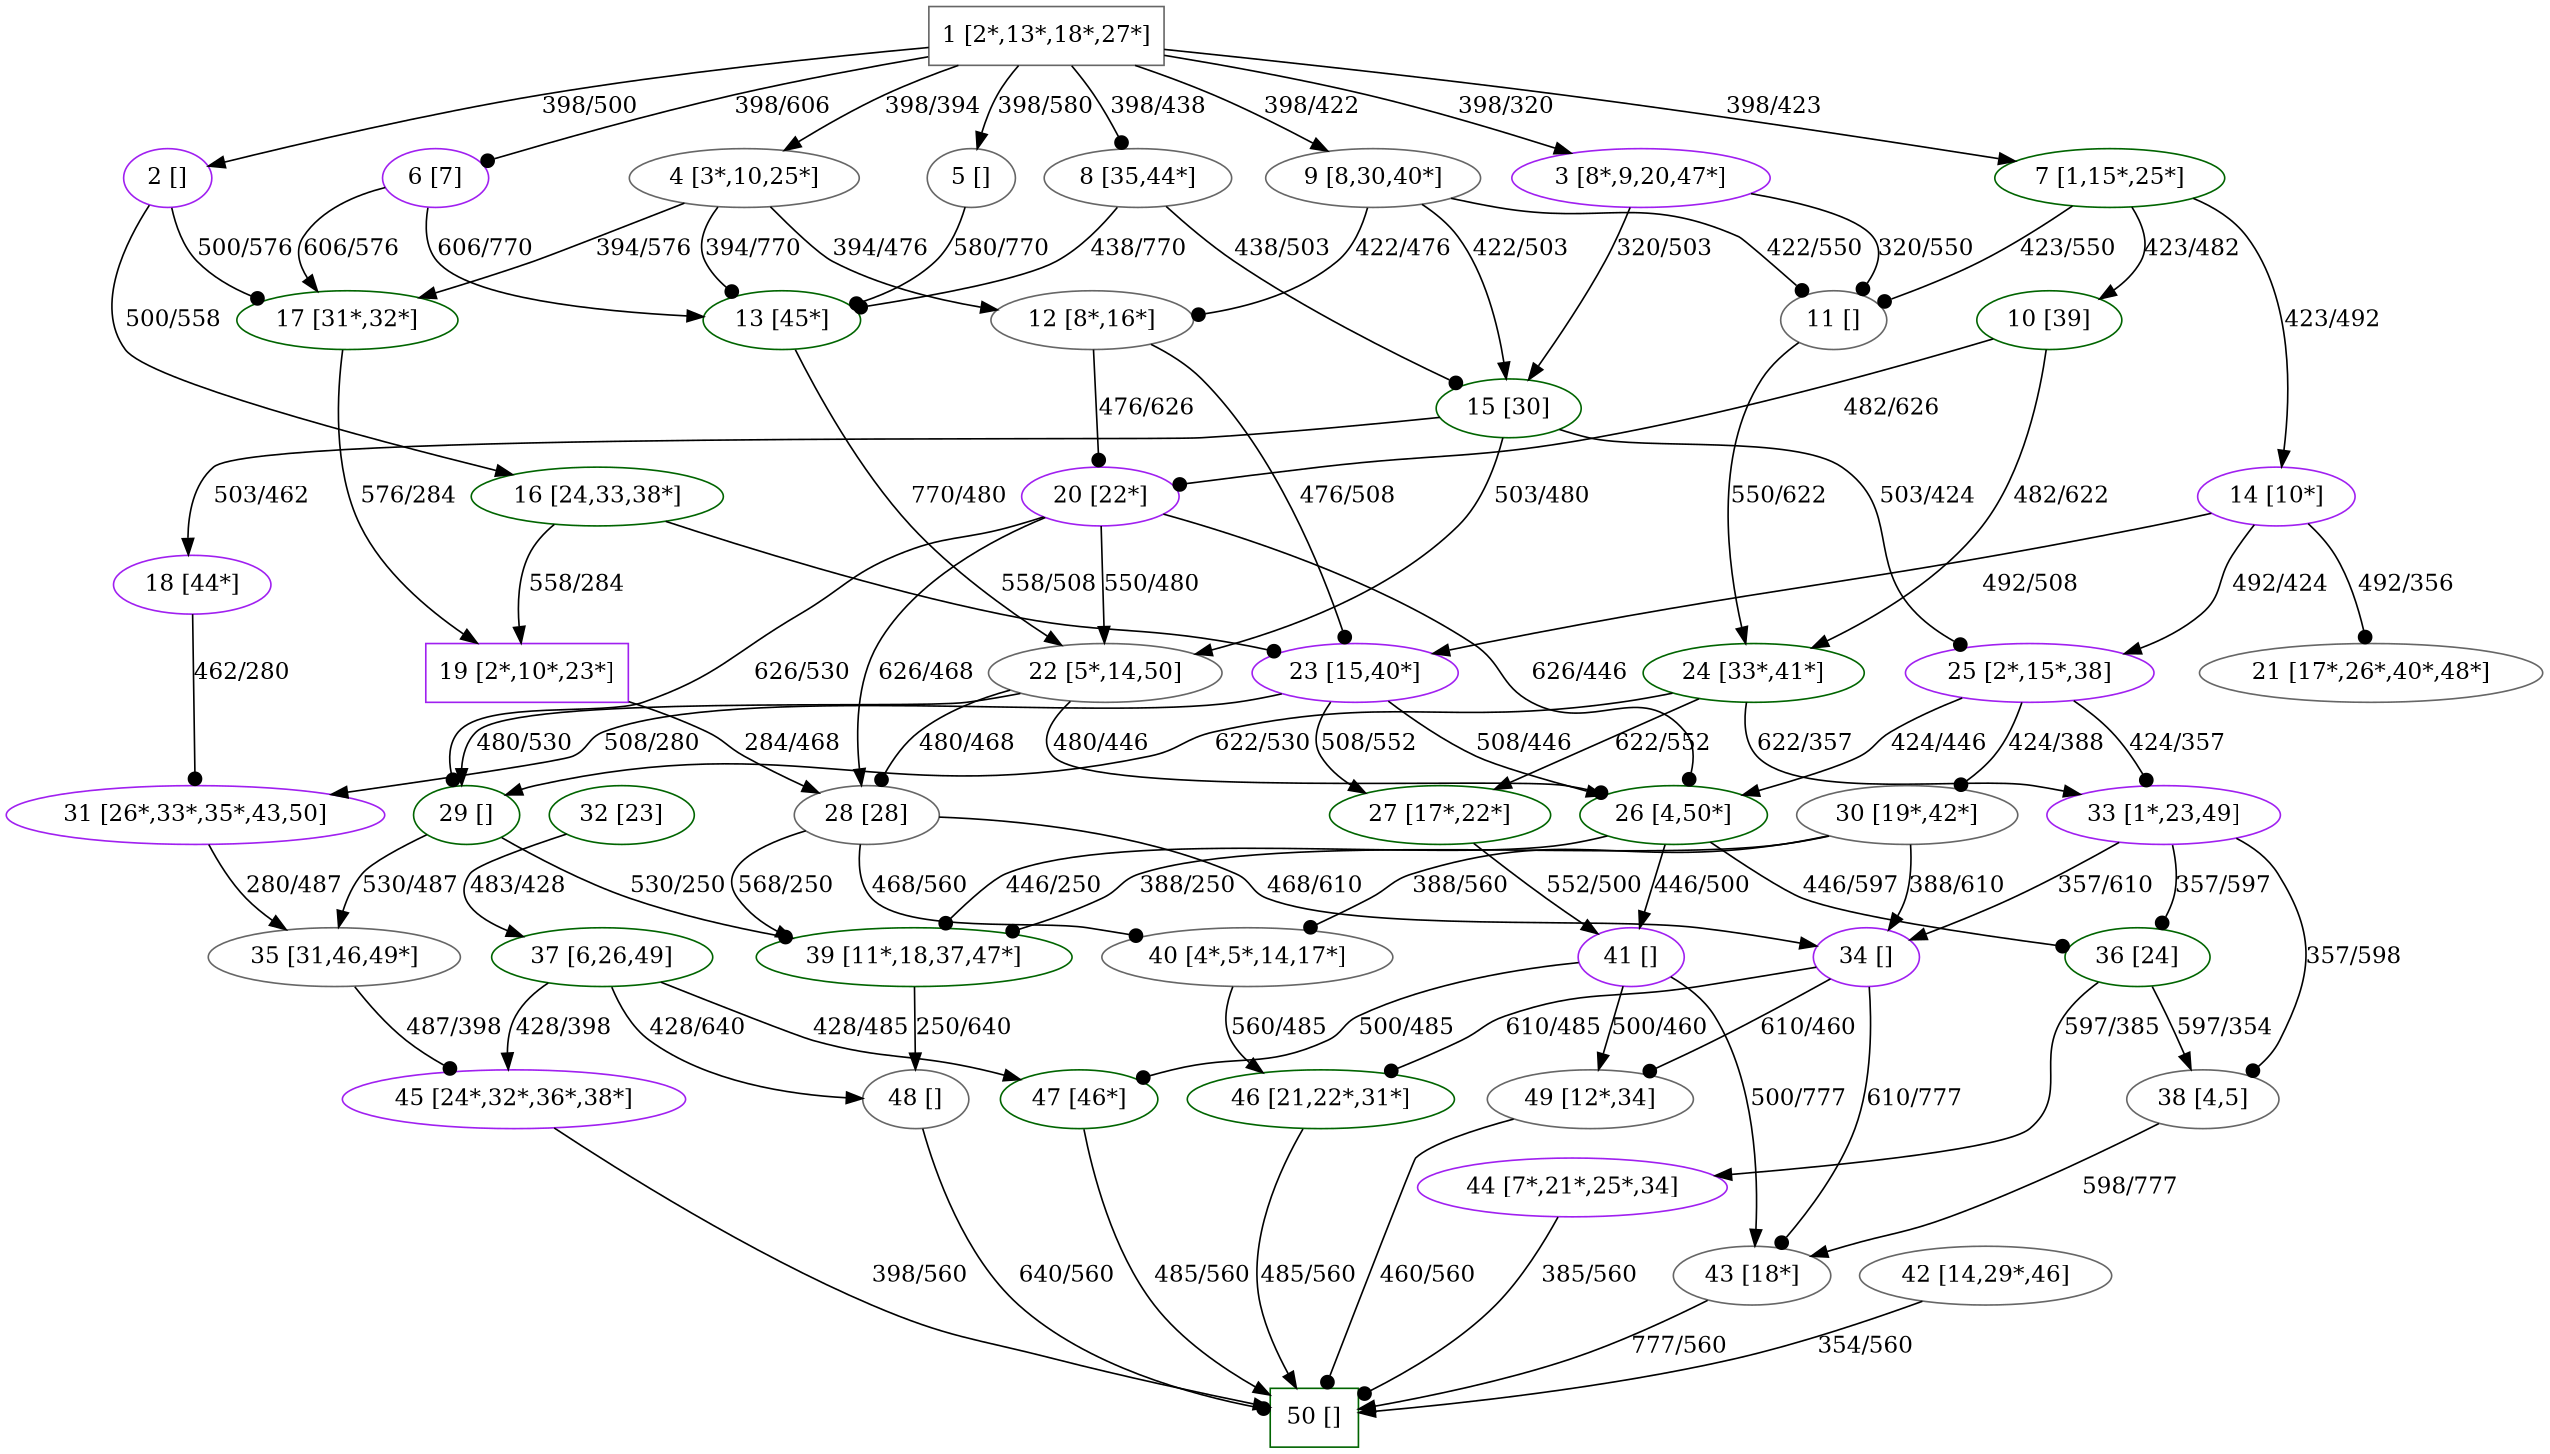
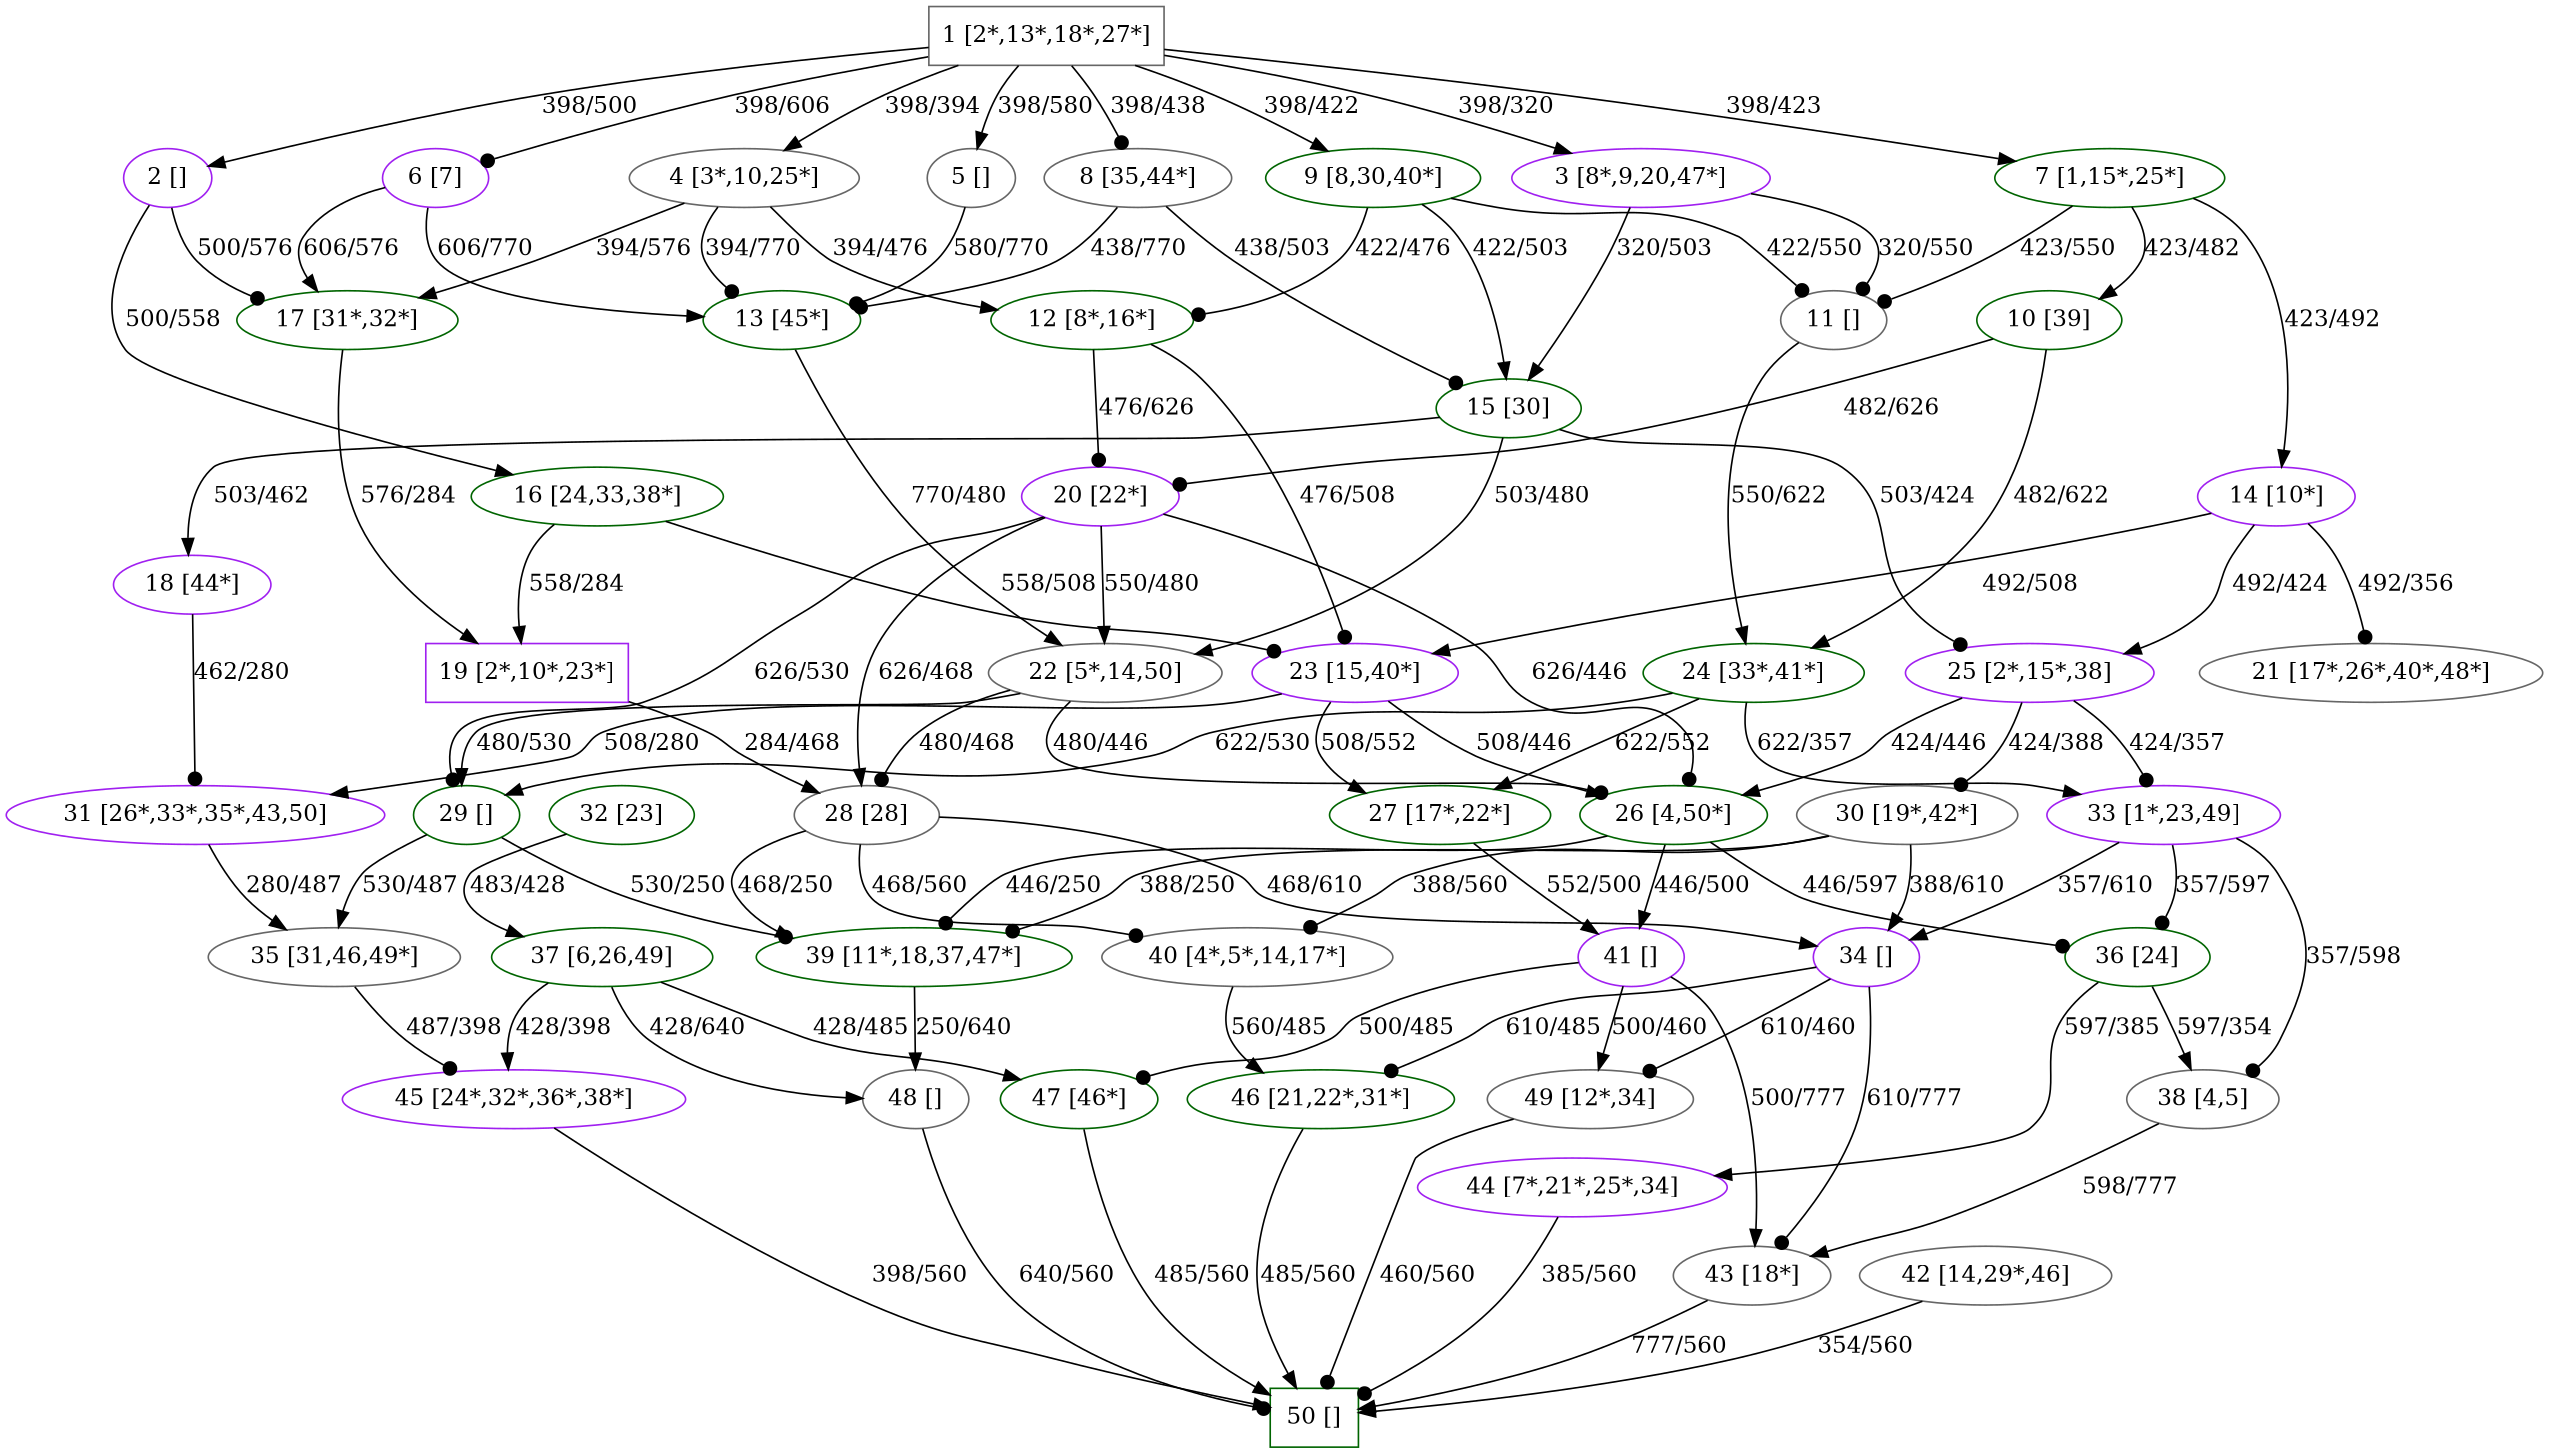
(1373, 178) -> (1373, 178)
(1092, 320) -> (1092, 320)
(786, 886) -> (786, 886)
